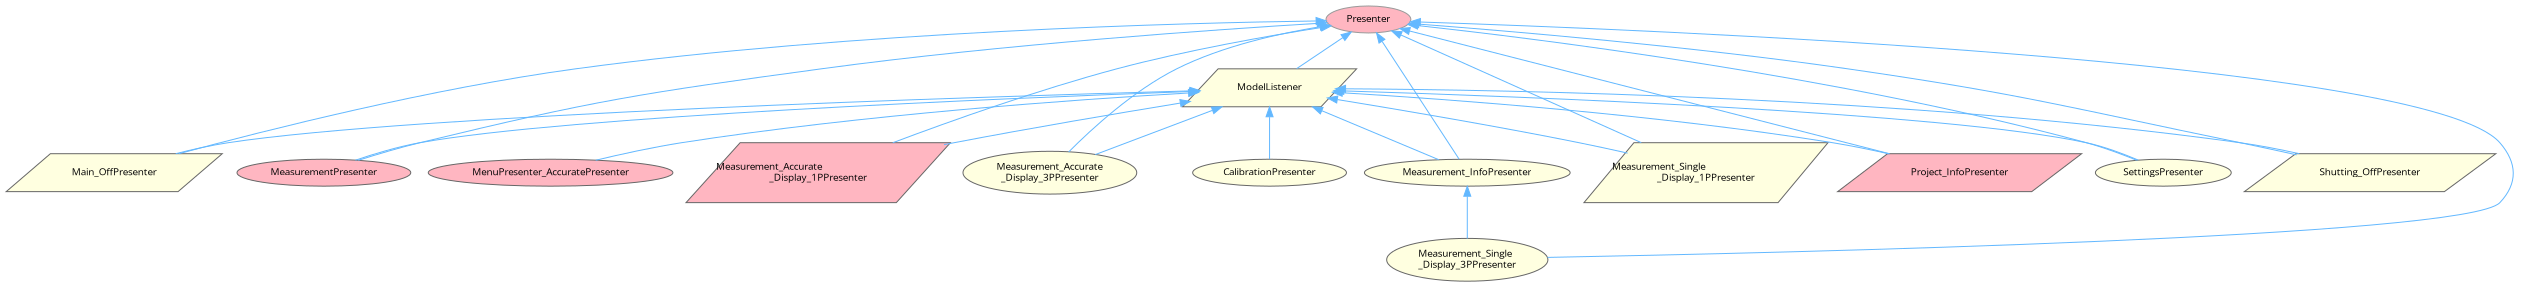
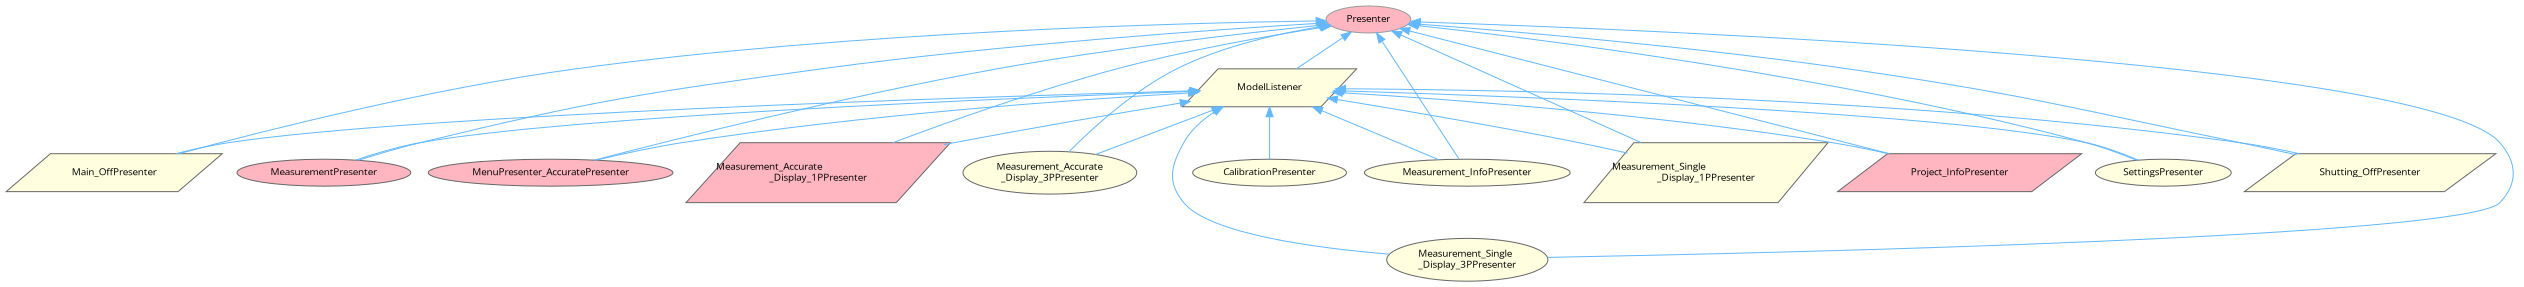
none -> (954, 77)
(1467, 217) -> (1230, 228)
